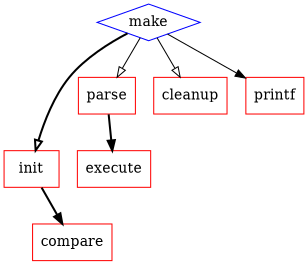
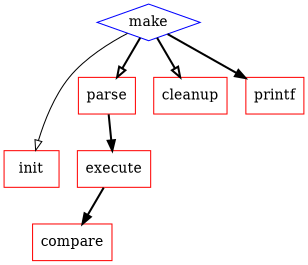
(131, 53) -> (131, 53)
(166, 53) -> (166, 53)
(202, 54) -> (202, 54)
(70, 76) -> (70, 76)
(49, 201) -> (96, 201)
